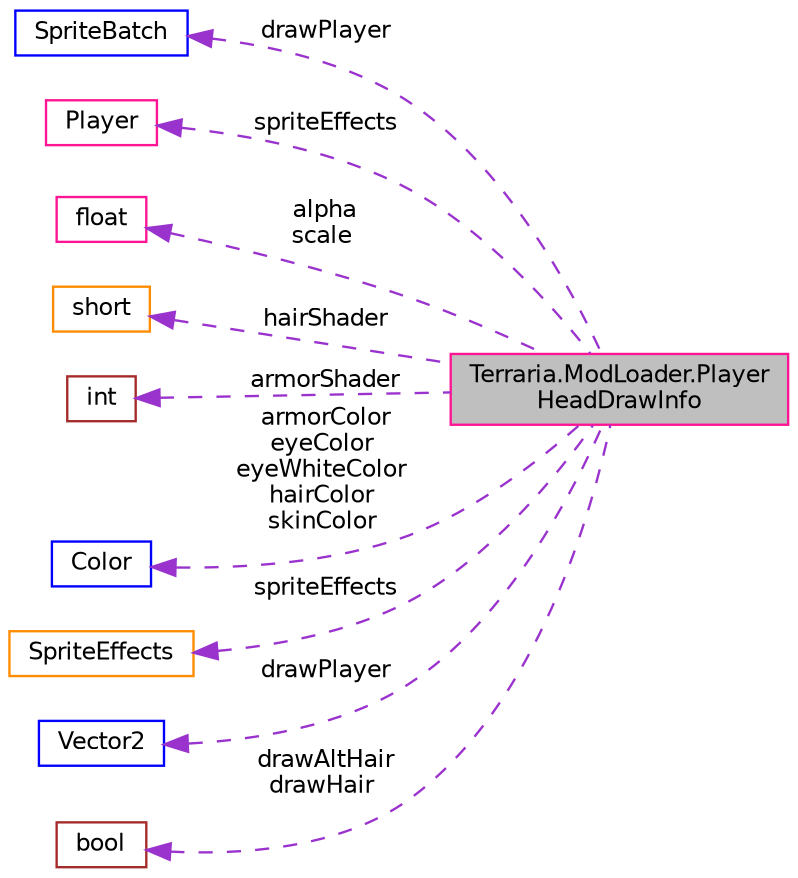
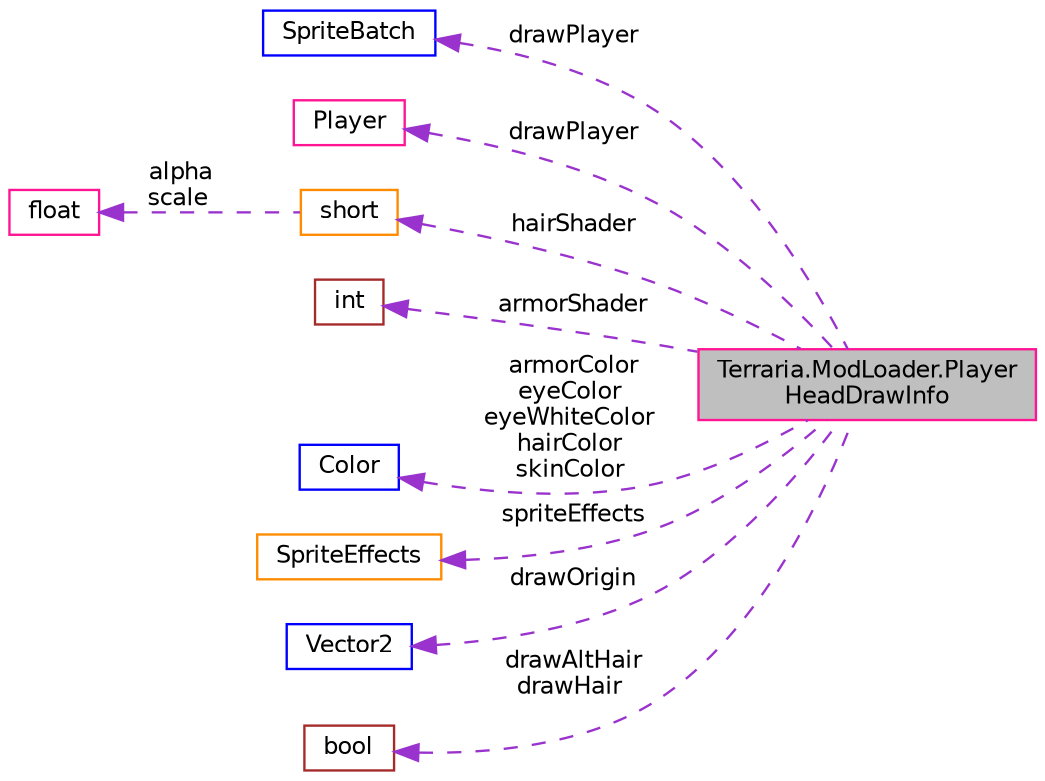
(322, 124) -> (570, 133)
(361, 282) -> (212, 212)
(322, 671) -> (570, 579)
